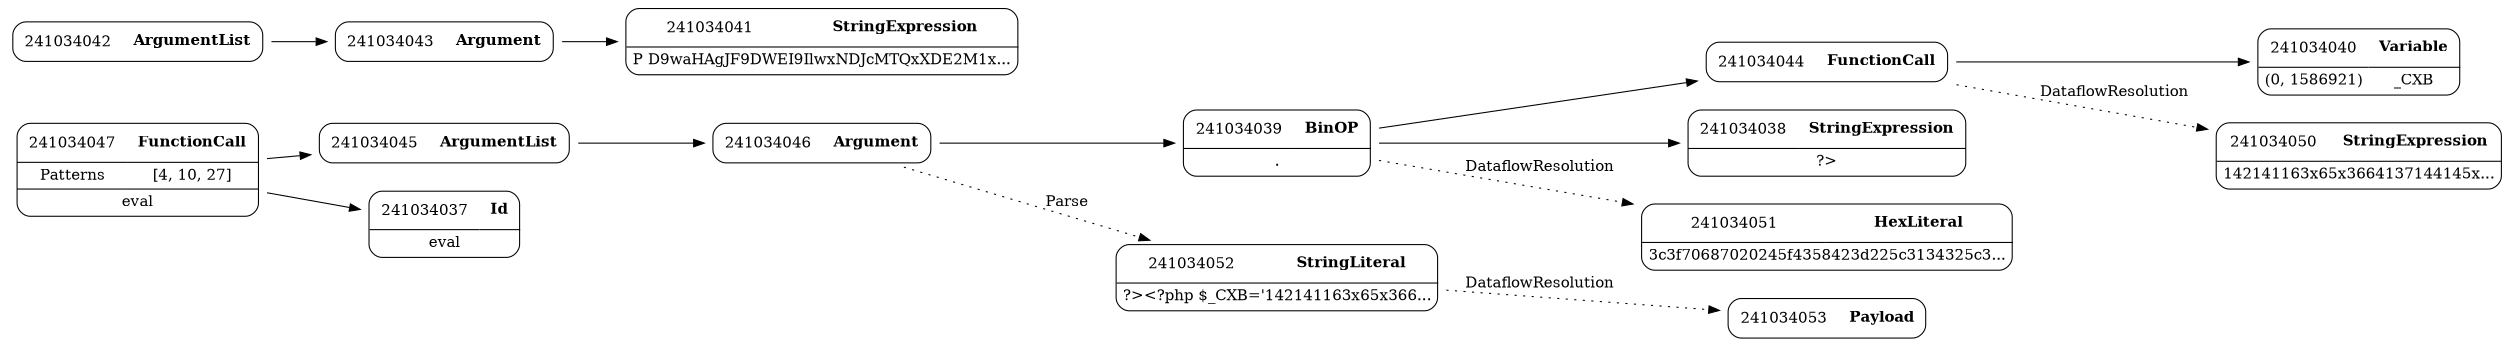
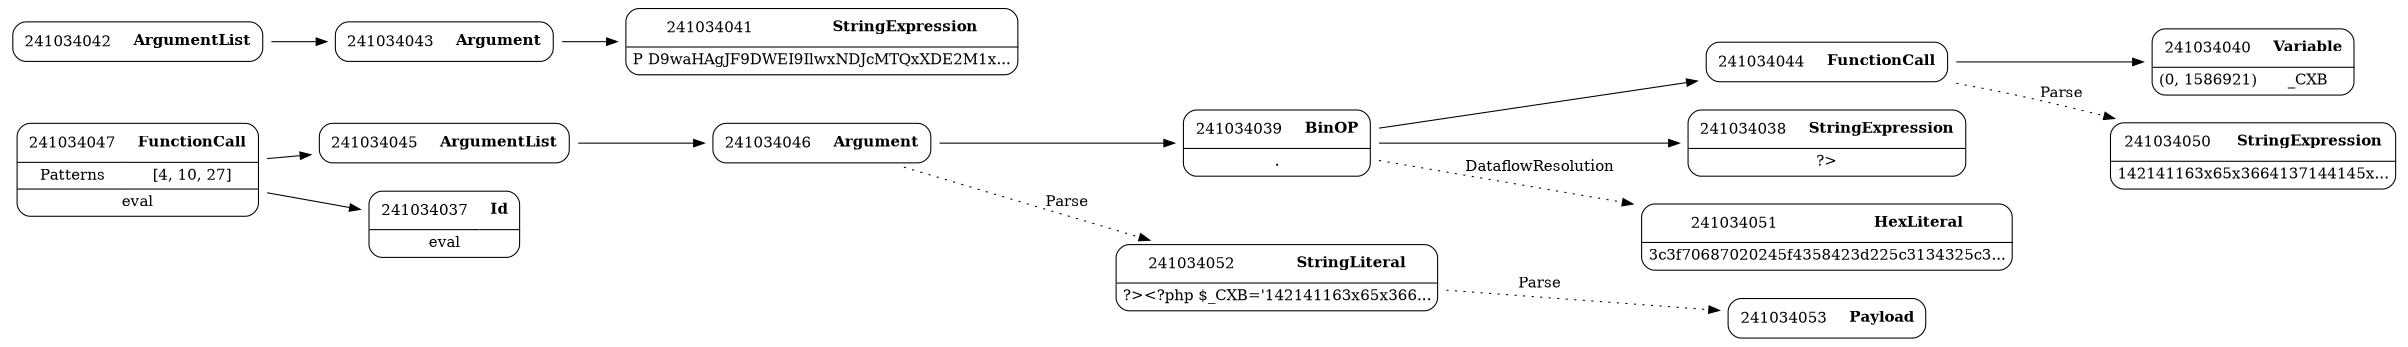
(2114, 92) -> (2061, 93)
(1540, 284) -> (1540, 284)
